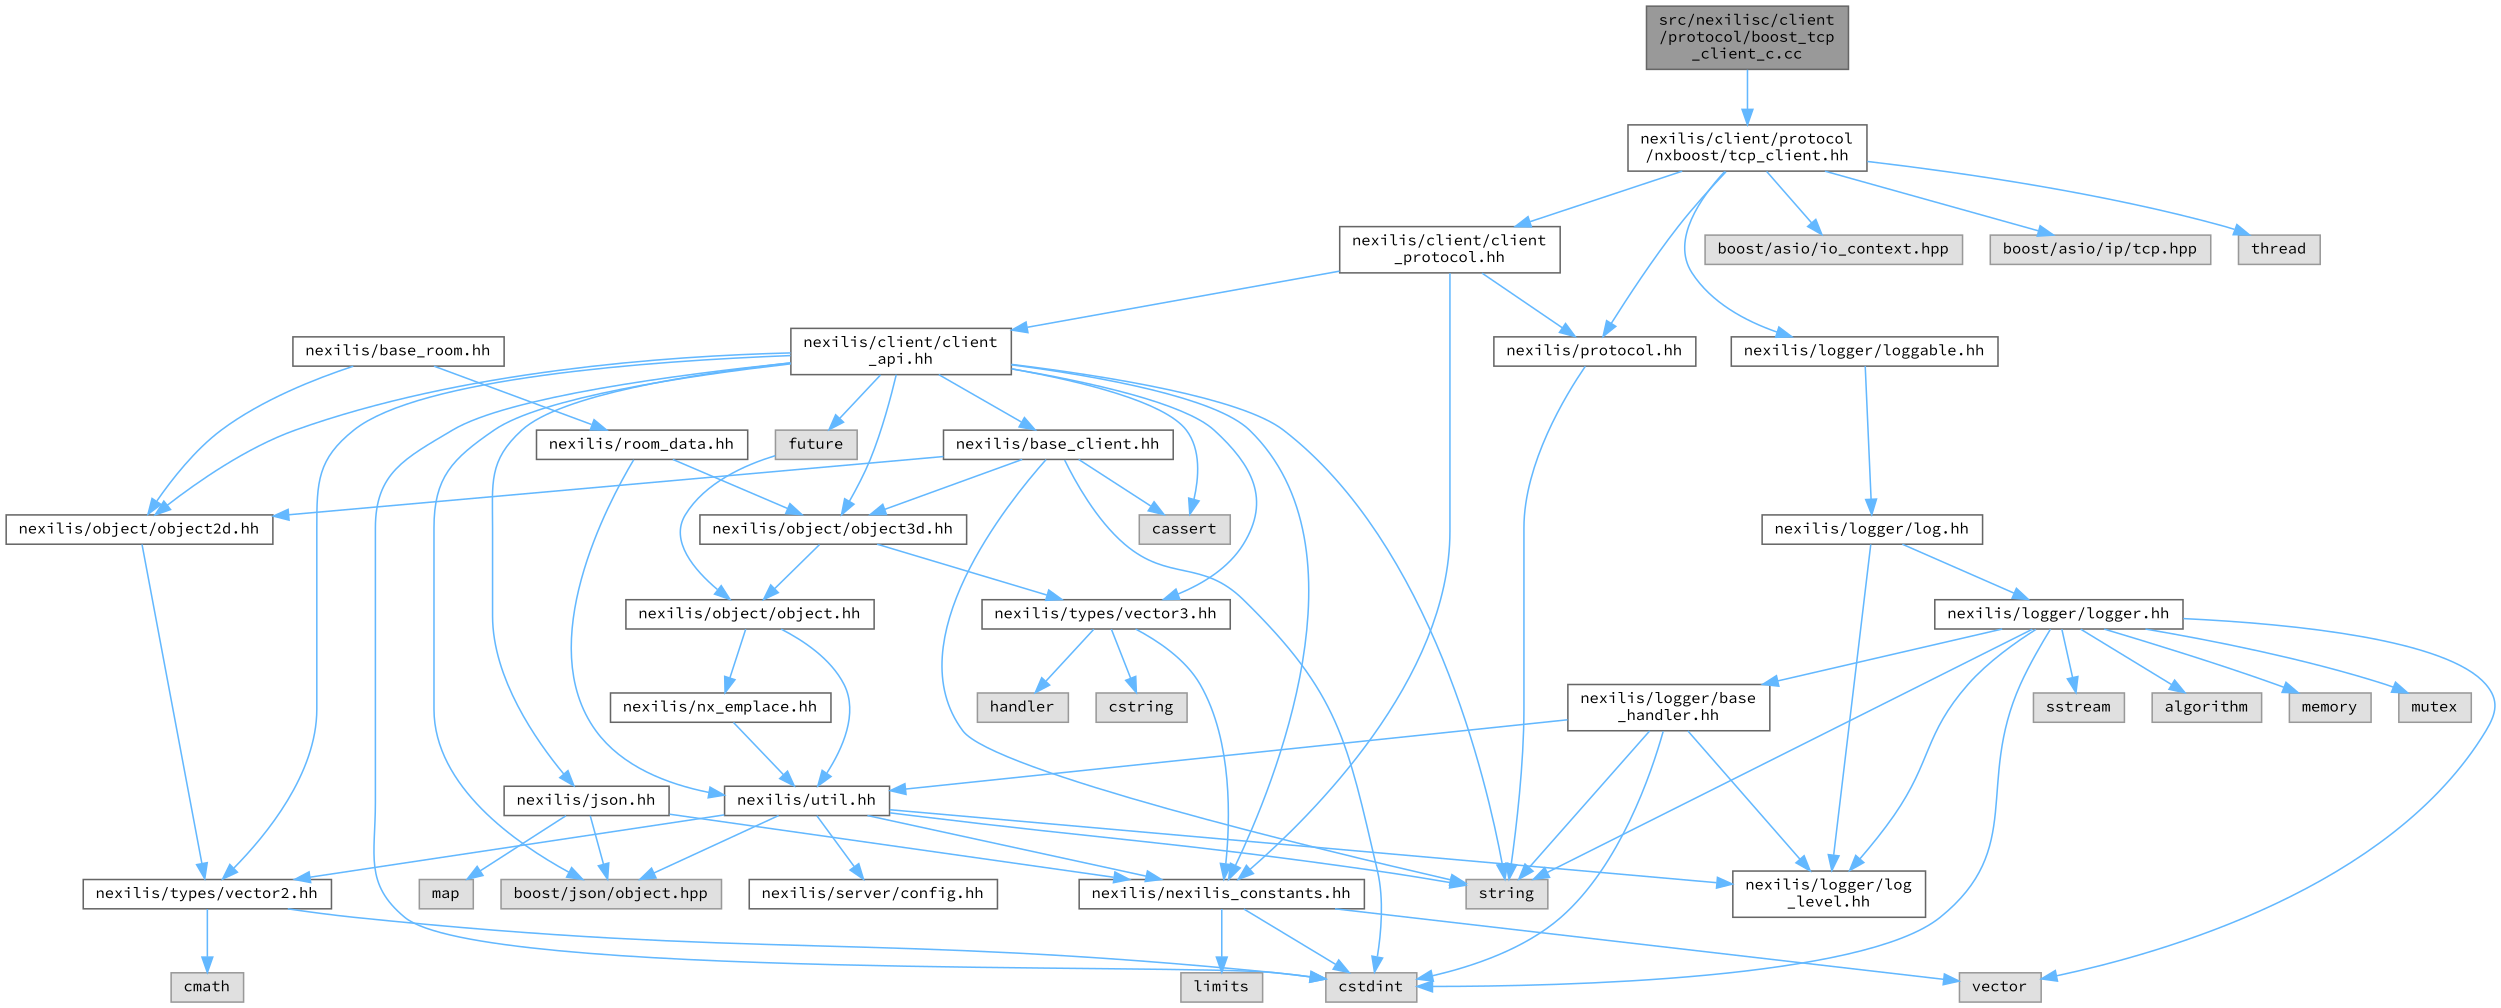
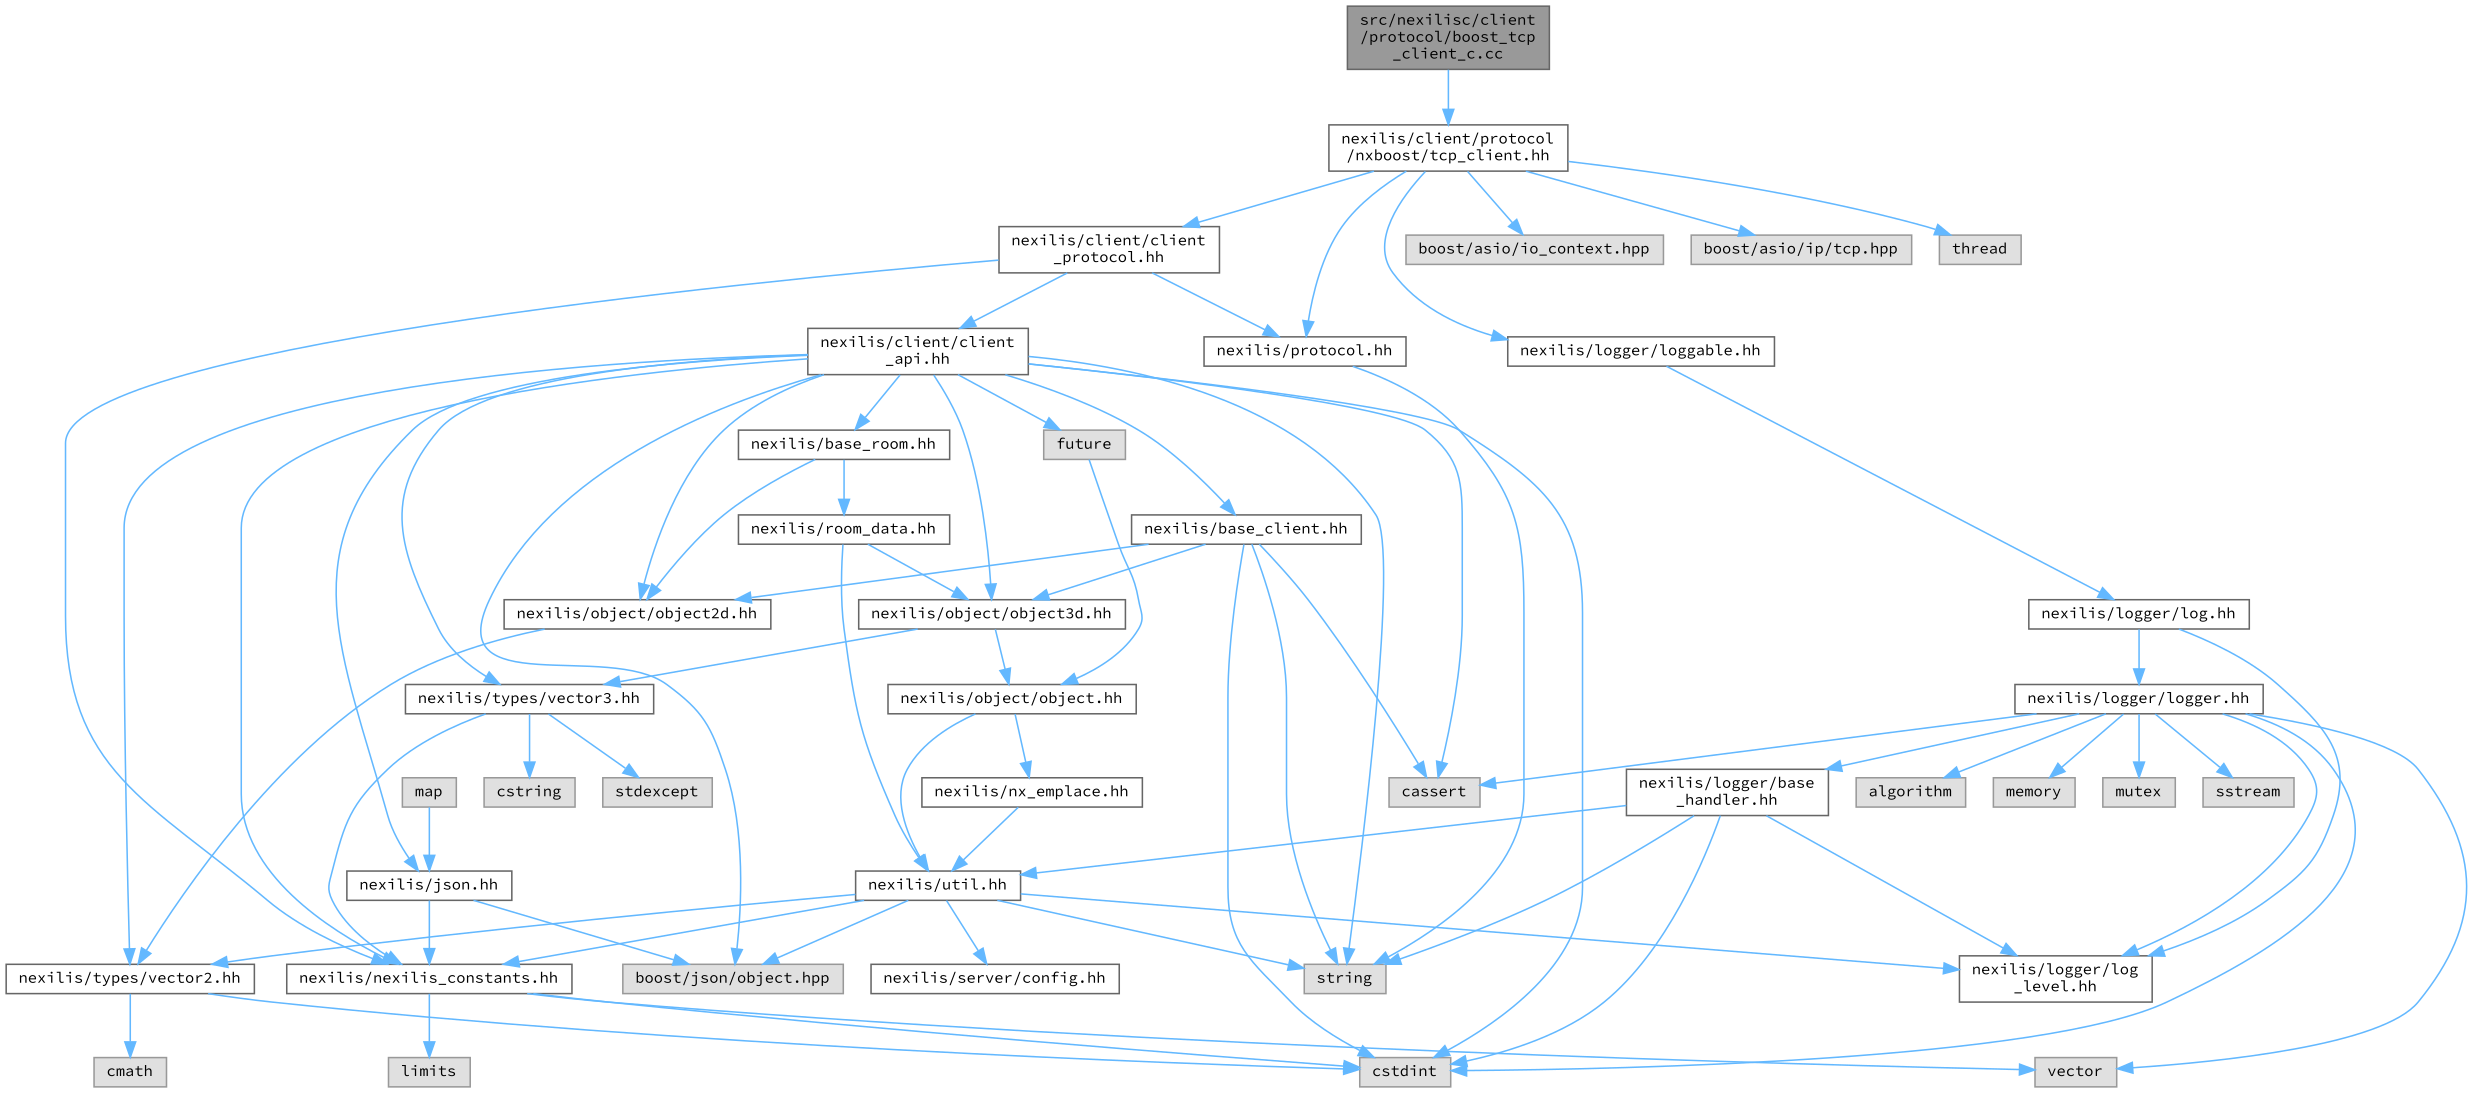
none -> (883, 396)
(1023, 708) -> (658, 792)
(1790, 751) -> (1766, 748)
(540, 832) -> (429, 831)
